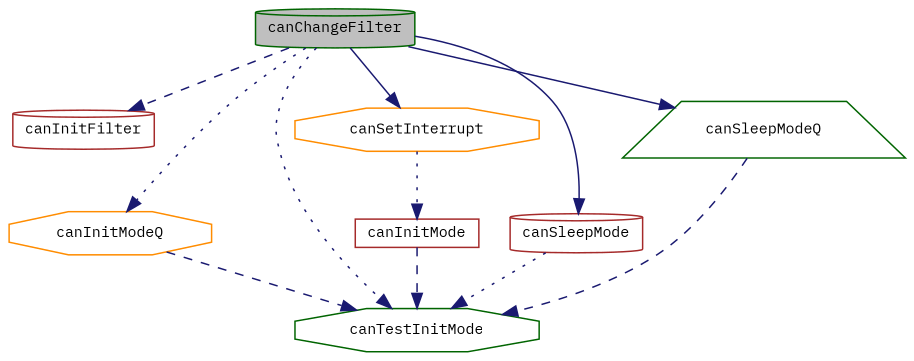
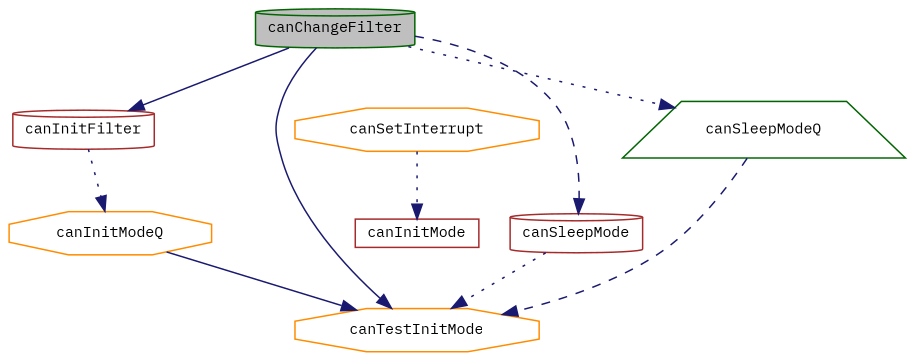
(370, 72) -> none
(216, 76) -> (216, 76)
(540, 77) -> (540, 77)
(539, 88) -> (539, 88)
(215, 117) -> (95, 173)
(290, 182) -> (290, 182)
(417, 270) -> none
(254, 279) -> (254, 279)
(417, 330) -> (417, 330)
